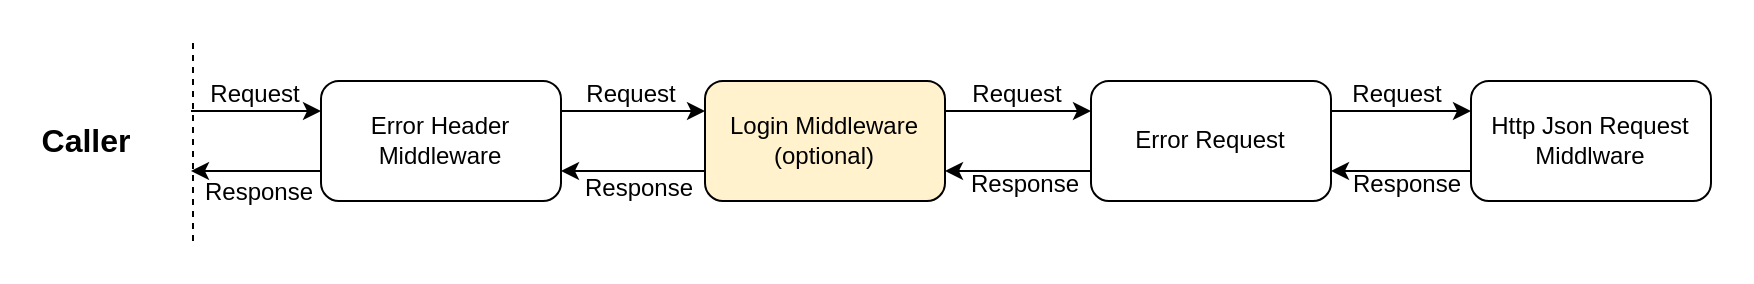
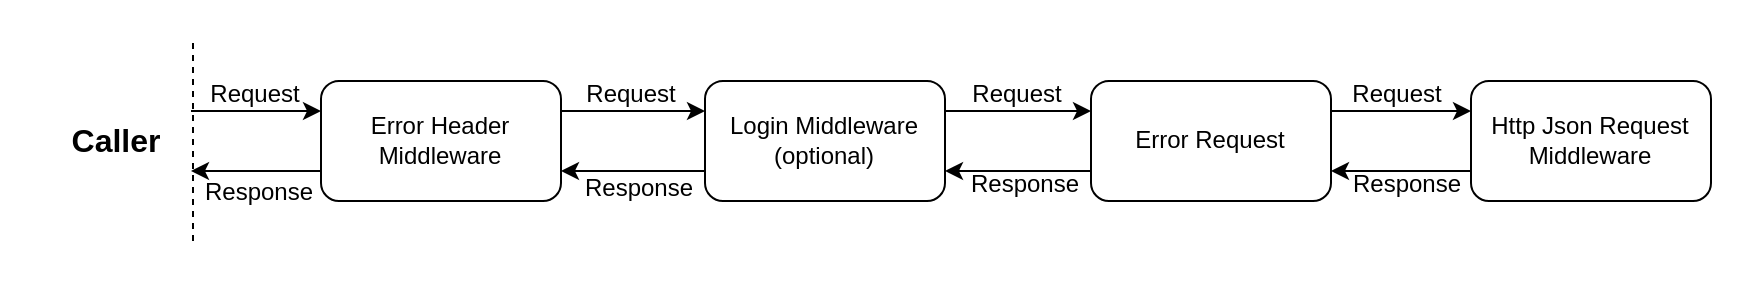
(87, 141) -> (117, 141)
(825, 141) -> (825, 141)
(1591, 141) -> (1591, 141)
